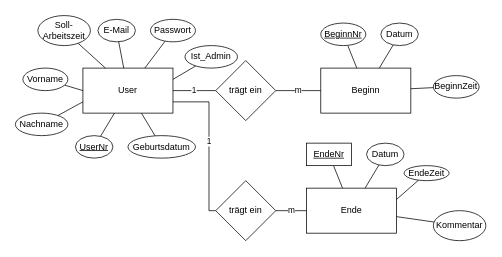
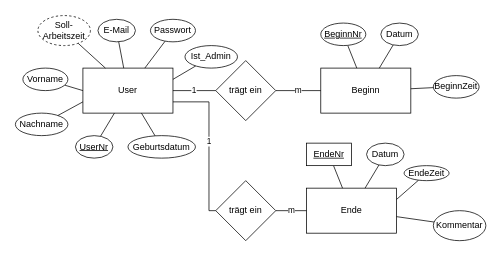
(64, 30) -> (64, 30)
